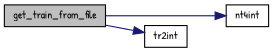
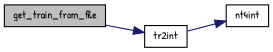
(160, 16) -> (201, 27)
